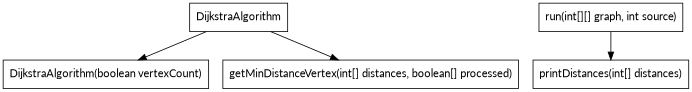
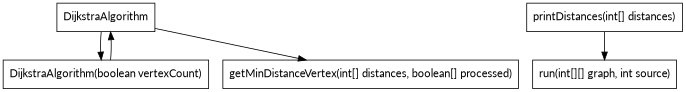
(611, 42) -> (605, 42)
none -> (111, 50)
